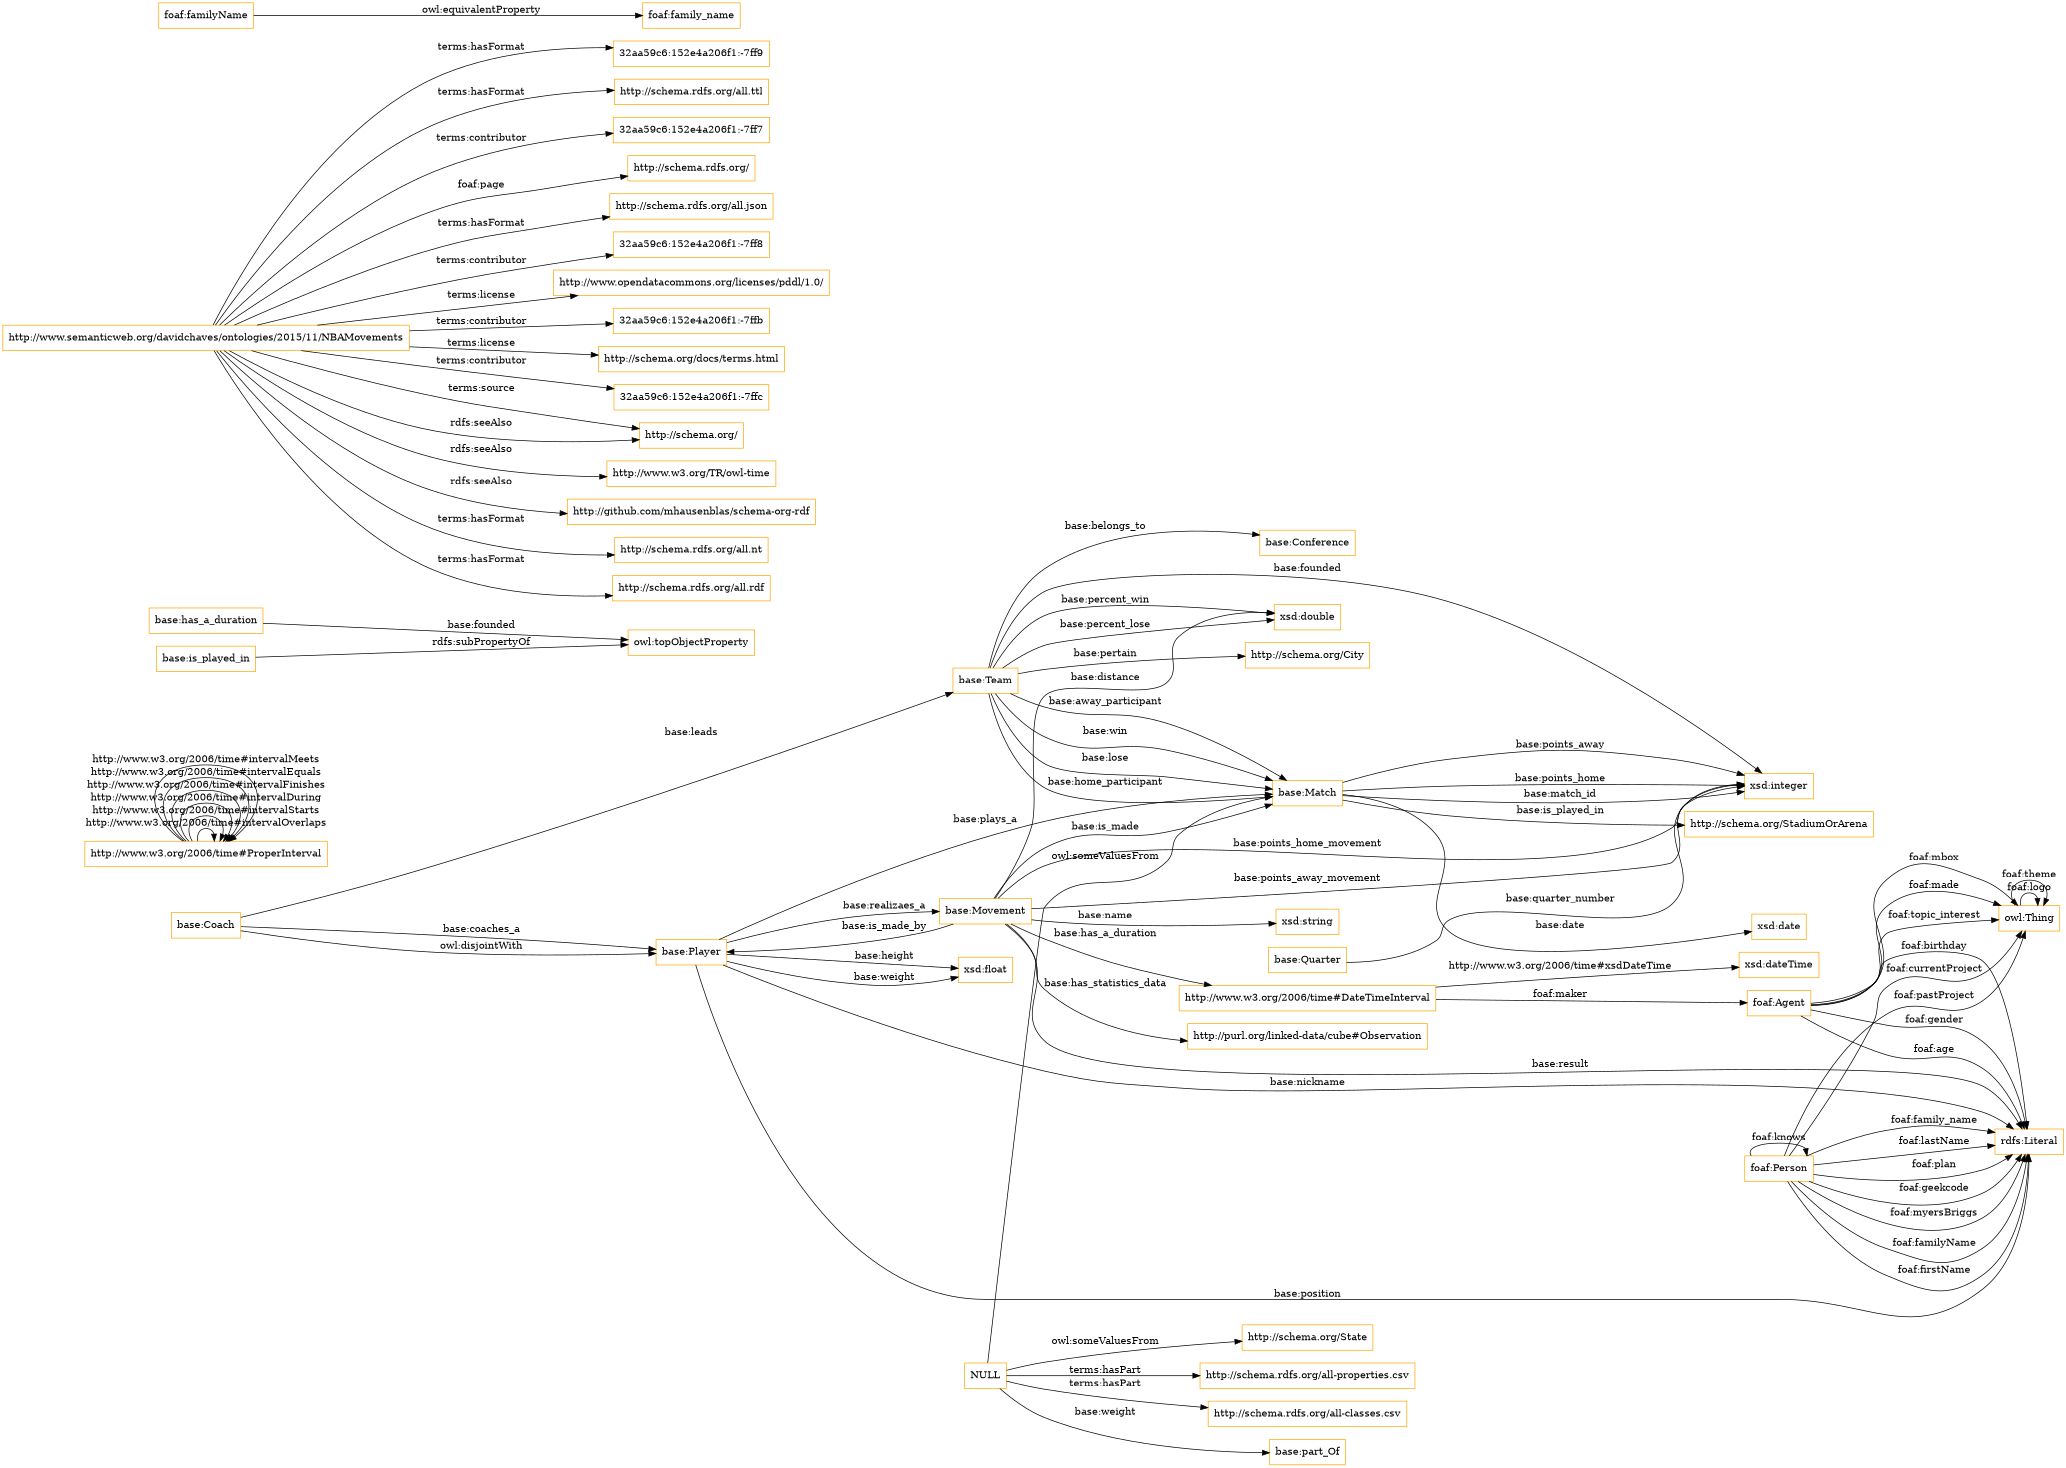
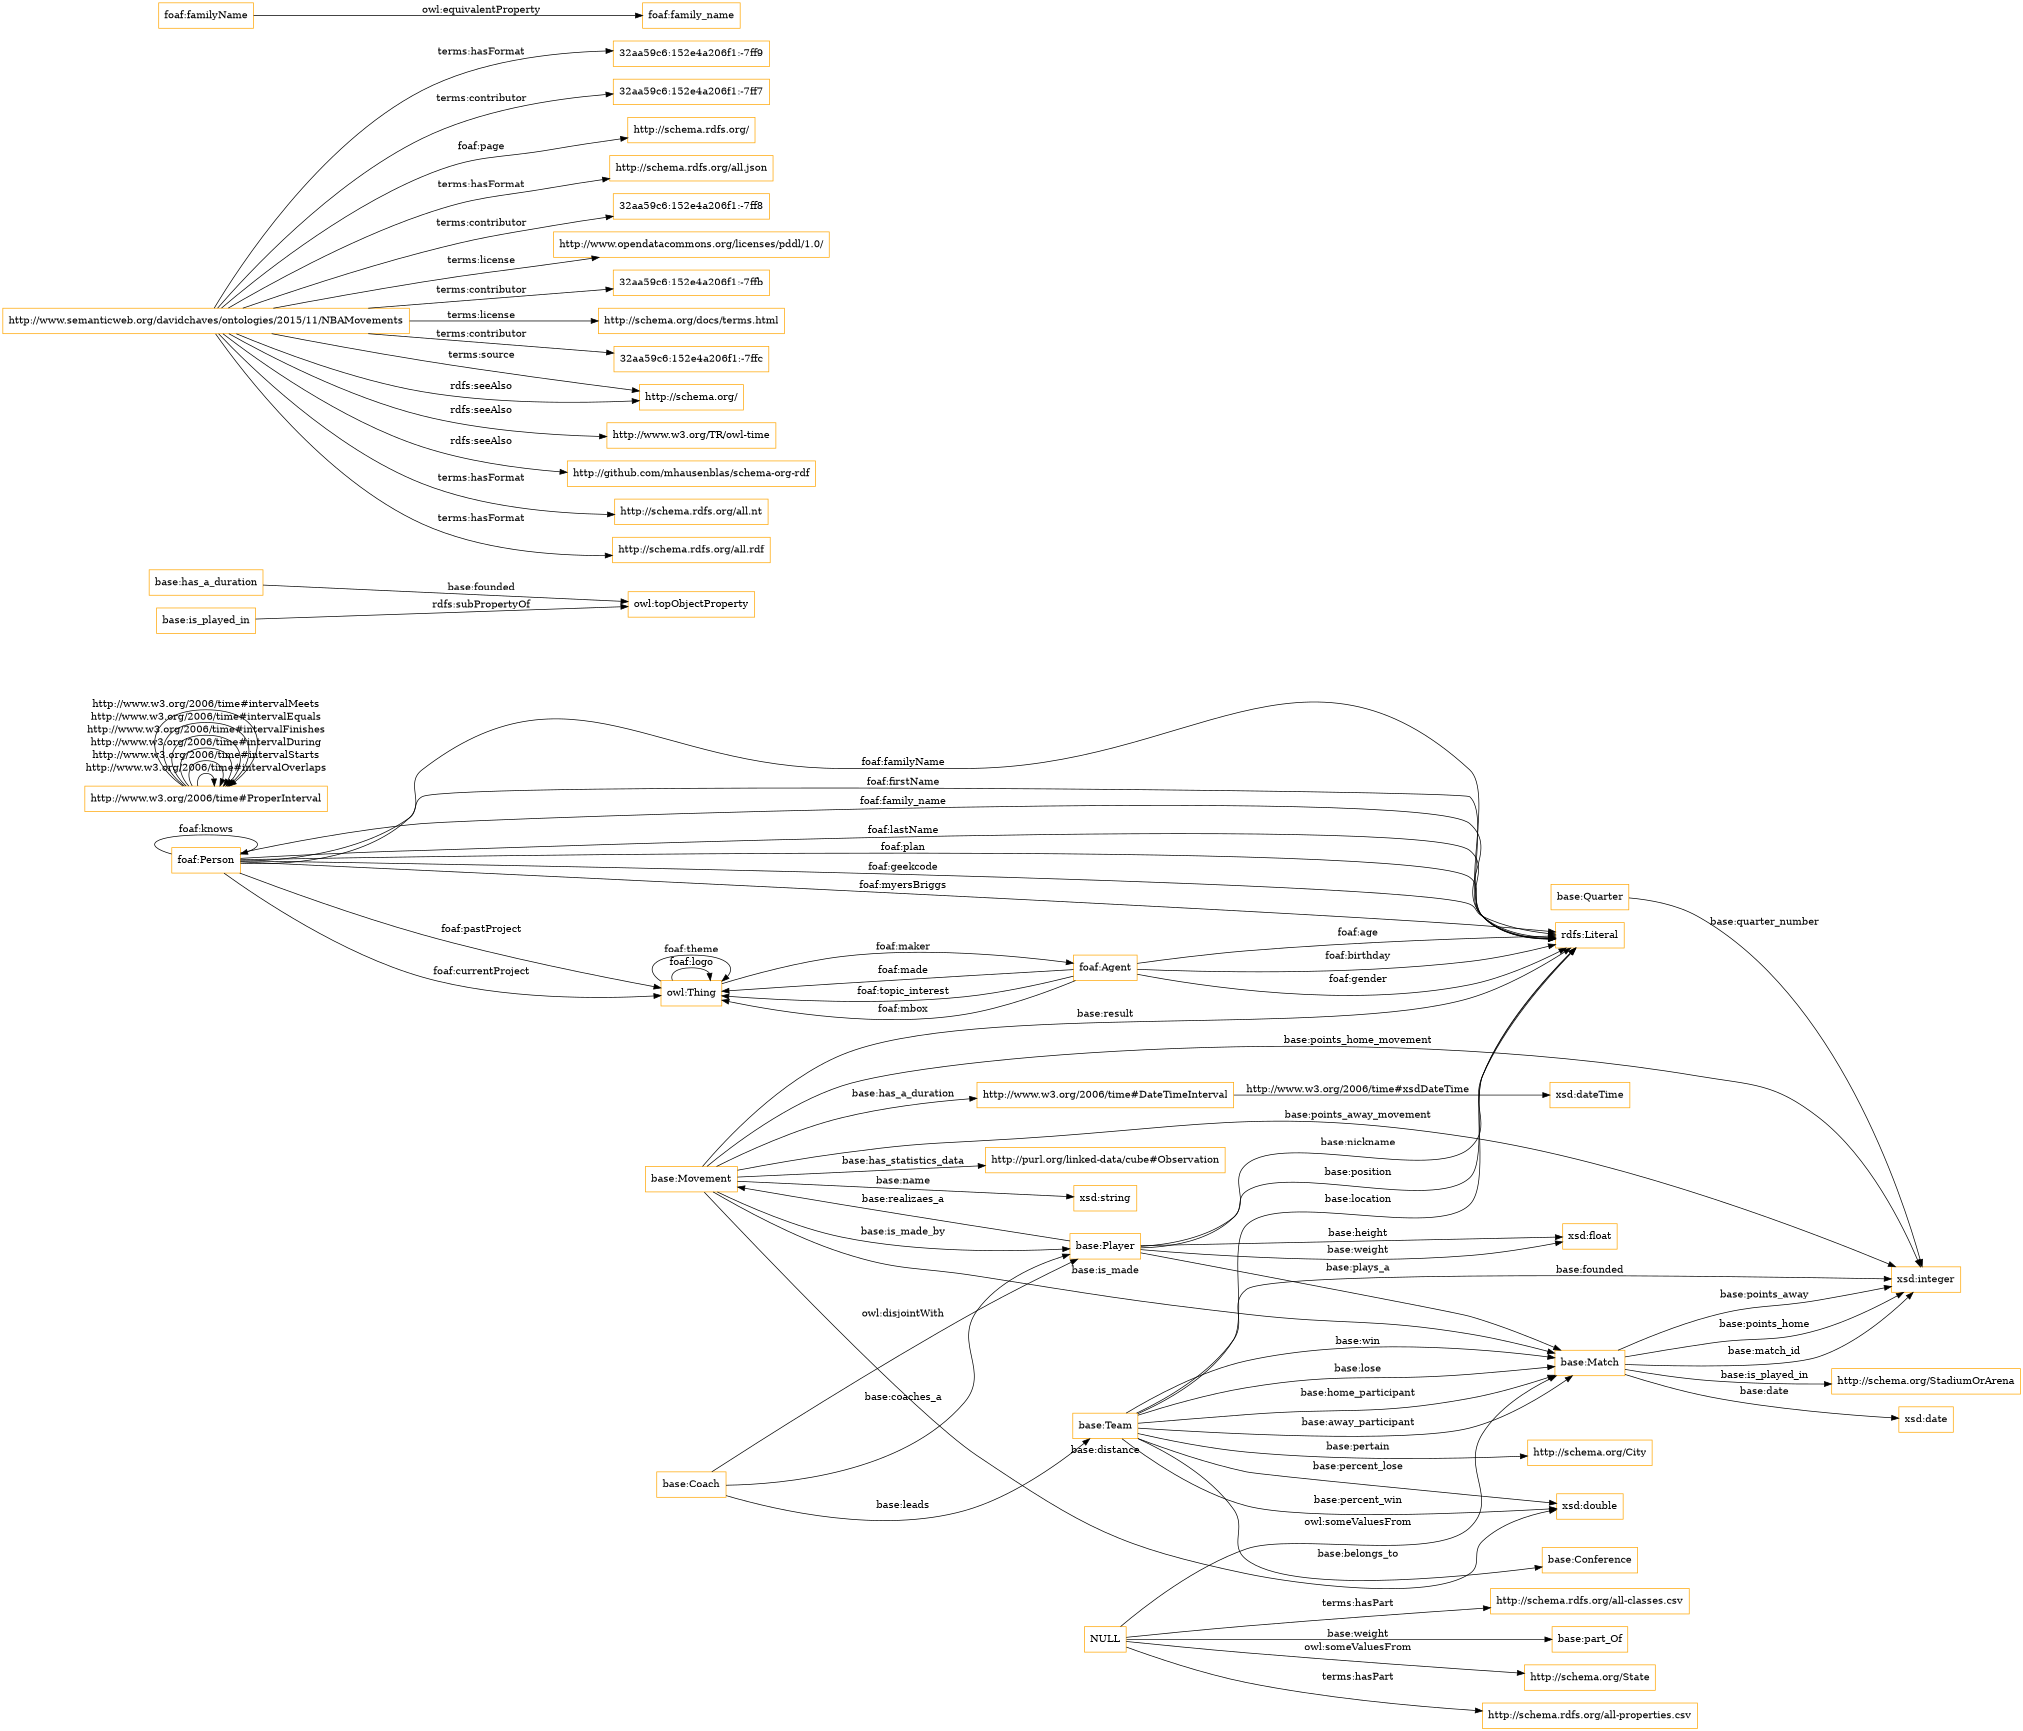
(691, 92) -> none
(1588, 1001) -> (893, 953)
none -> (1380, 1216)
